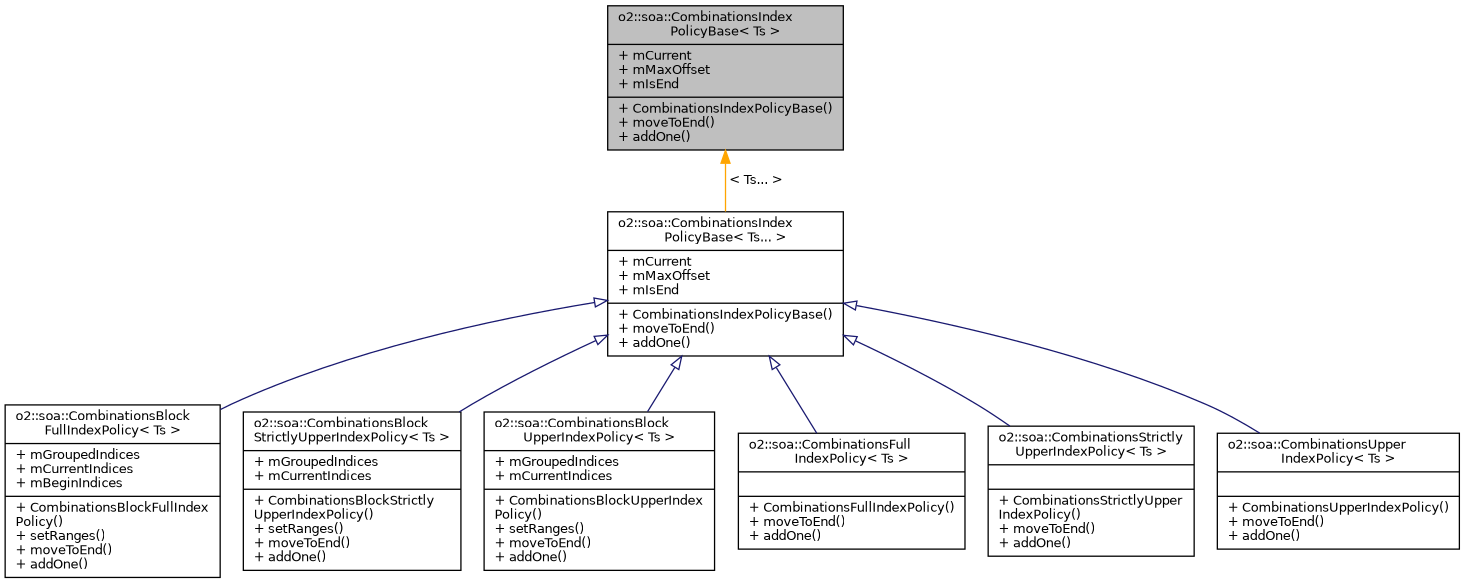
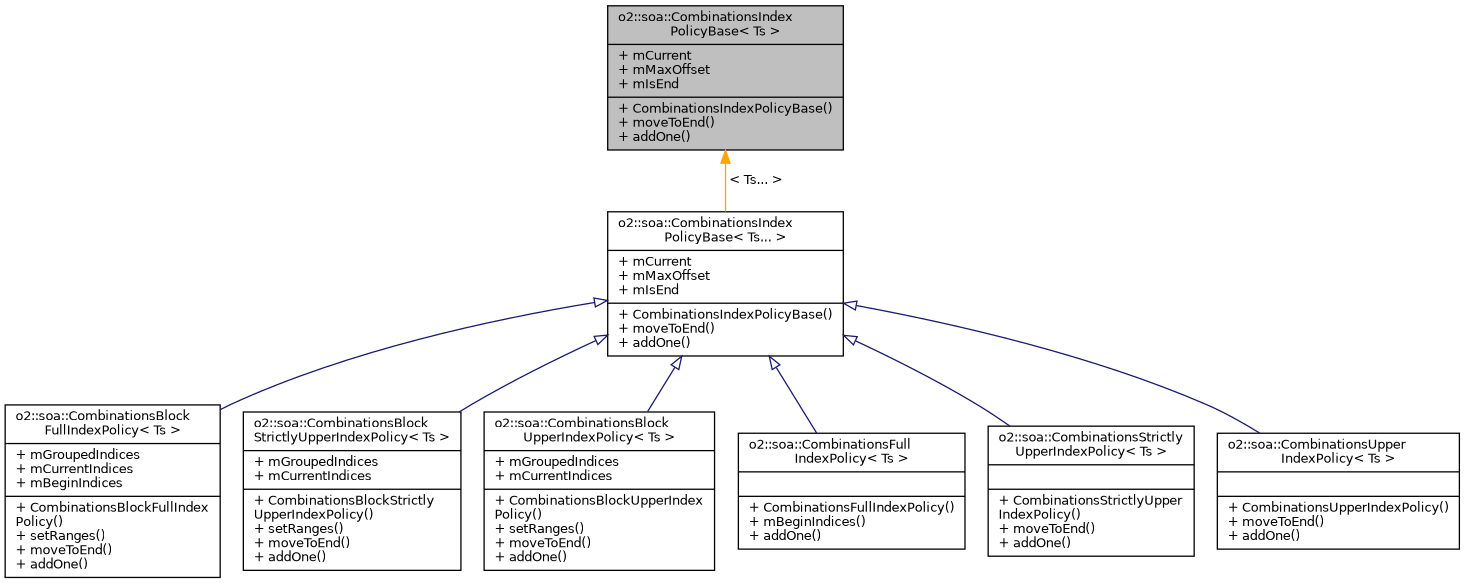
(798, 522) -> (807, 522)
